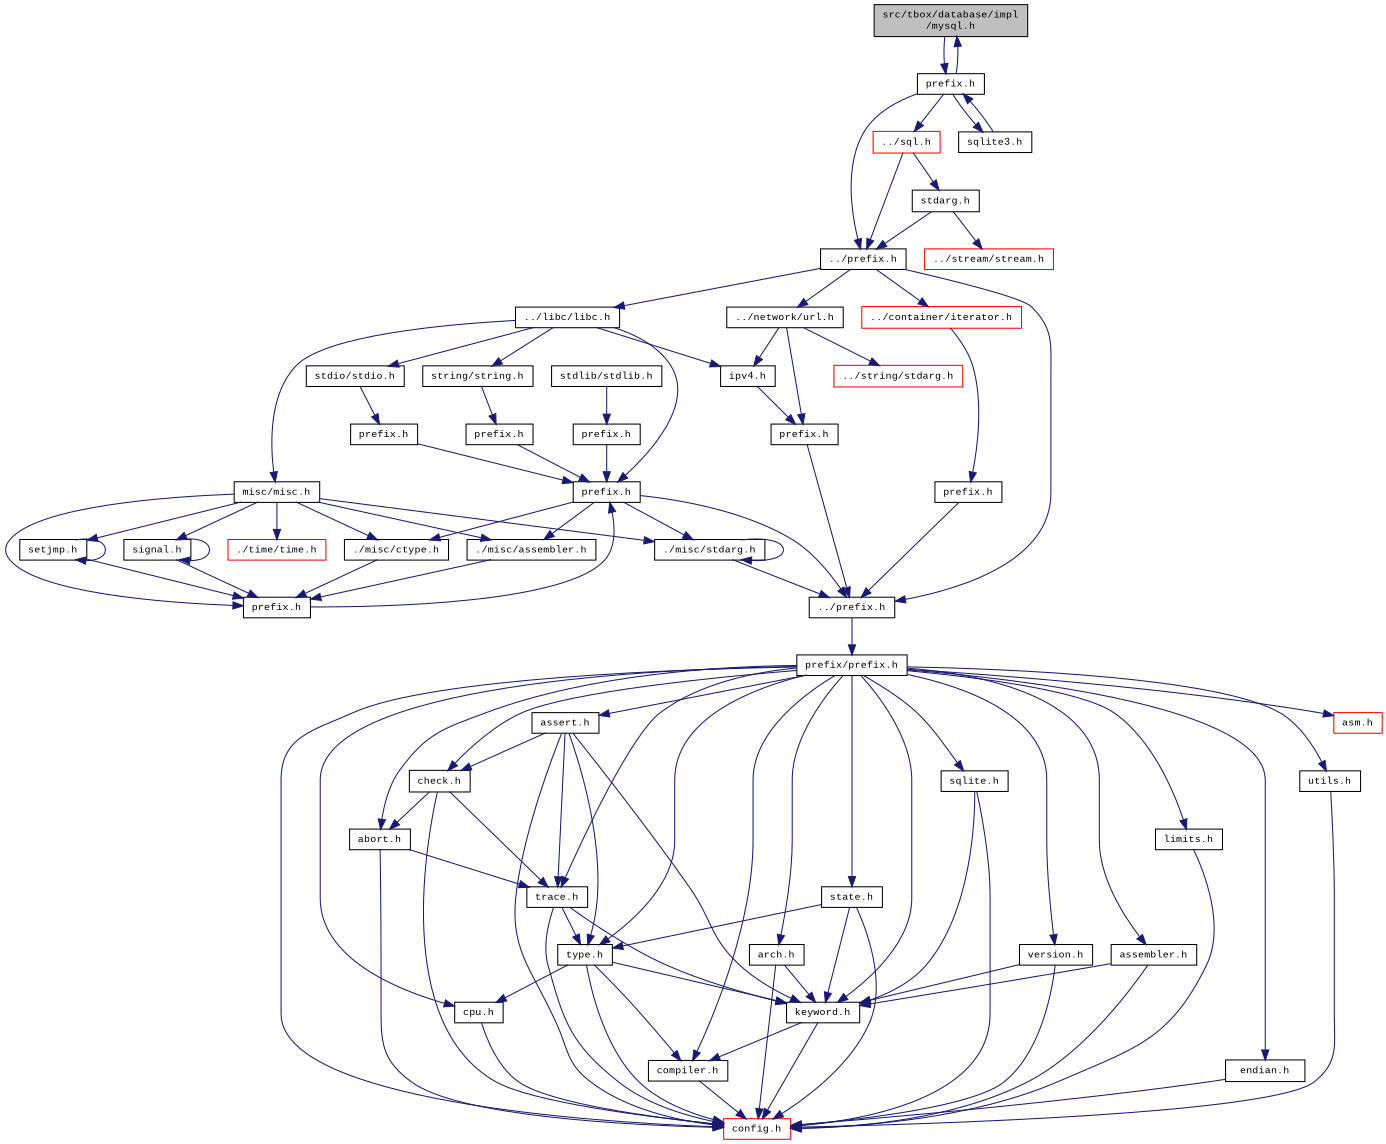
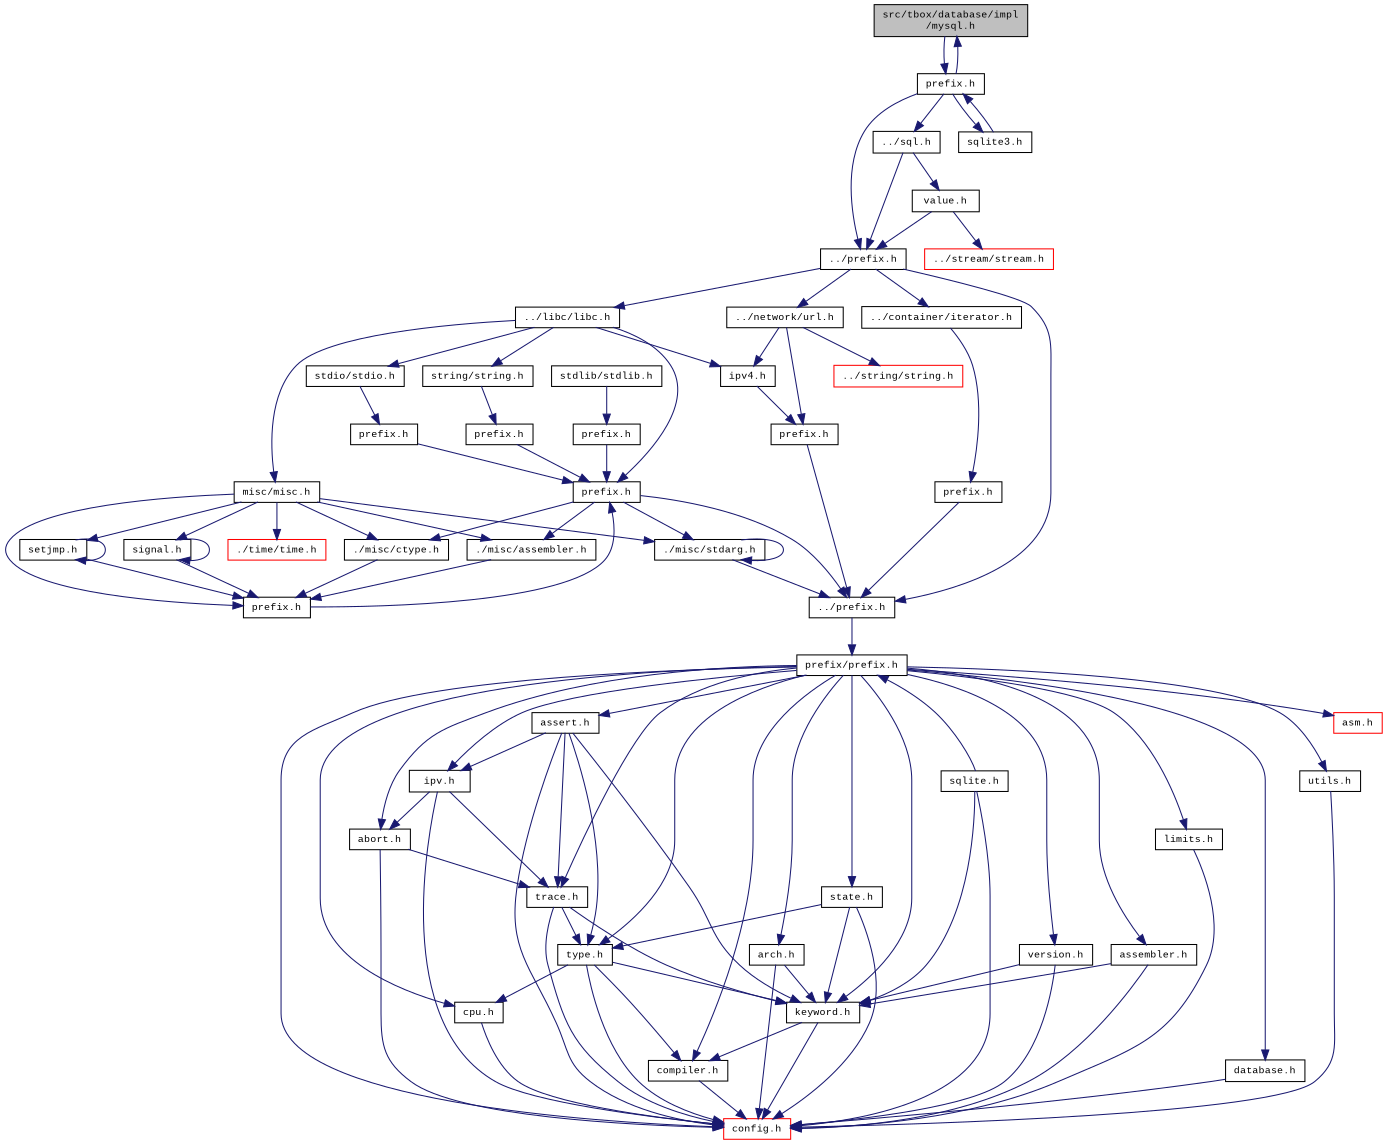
(907, 142) -> (907, 142)
(946, 201) -> (946, 201)
(942, 317) -> (942, 317)
(898, 376) -> (898, 376)
(916, 712) -> (940, 717)
(440, 781) -> (440, 781)
(1265, 1071) -> (1265, 1071)
